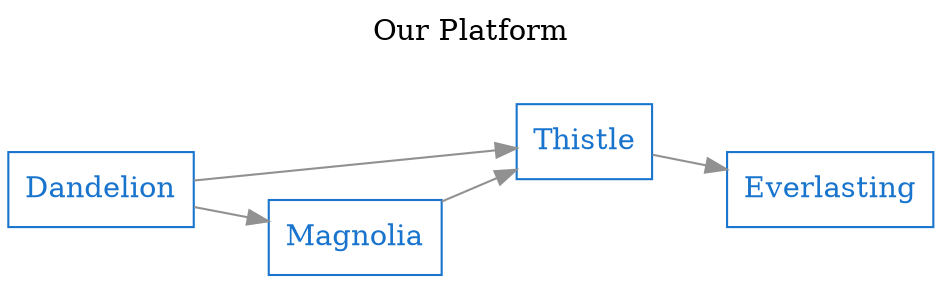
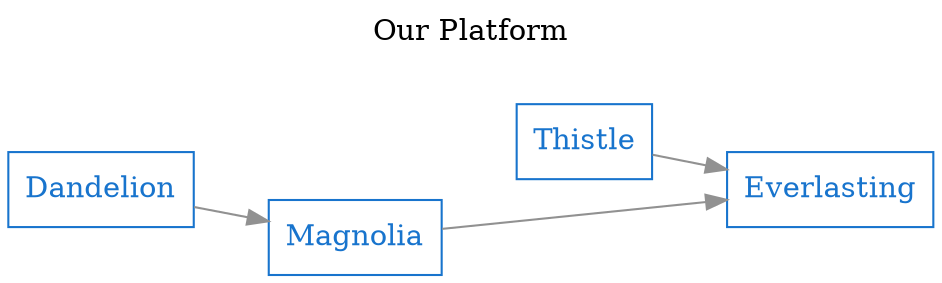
(345, 165) -> none
(469, 190) -> (574, 215)
